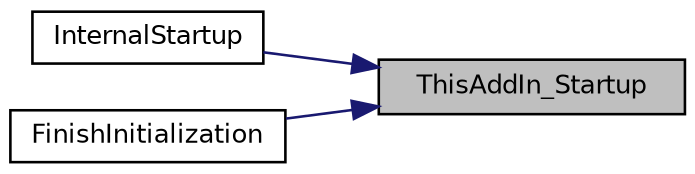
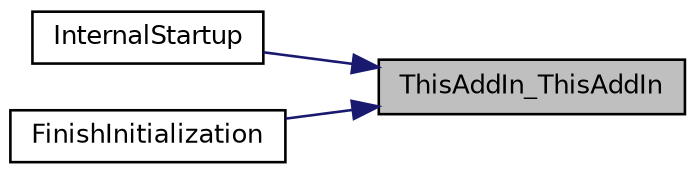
(532, 87) -> (532, 87)
